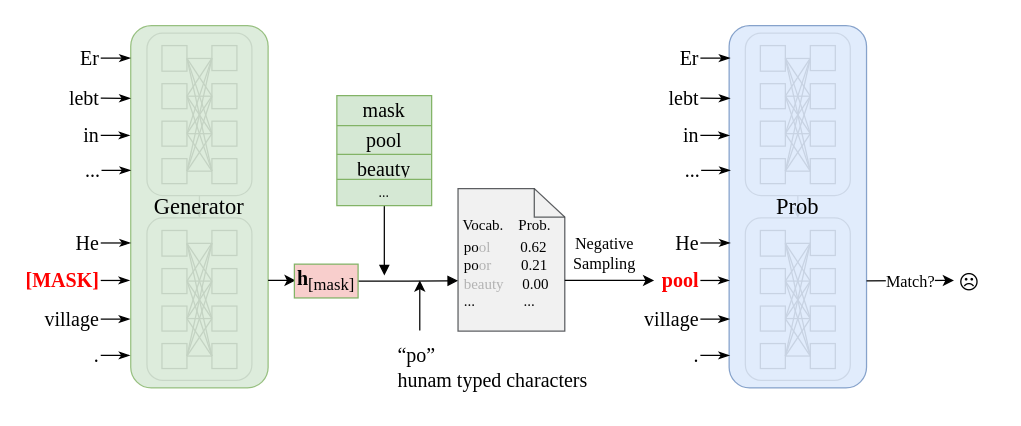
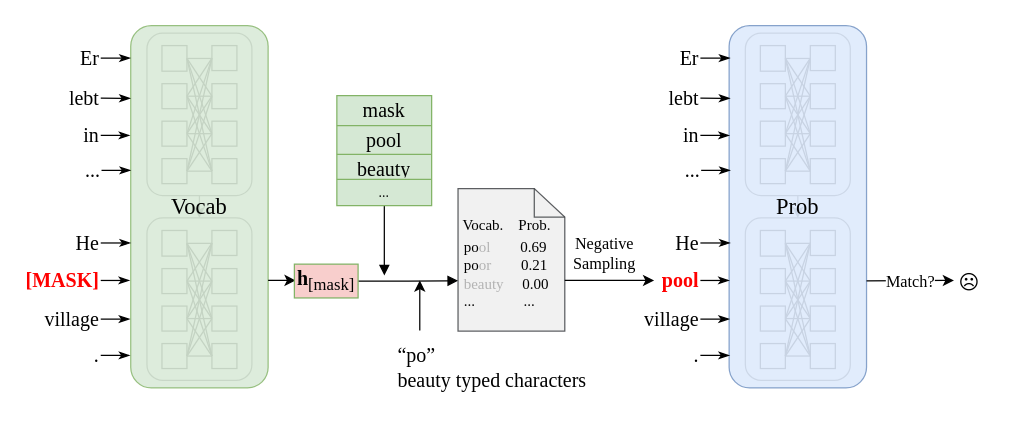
(199, 207) -> (199, 207)
(513, 274) -> (513, 274)
(516, 368) -> (522, 368)
